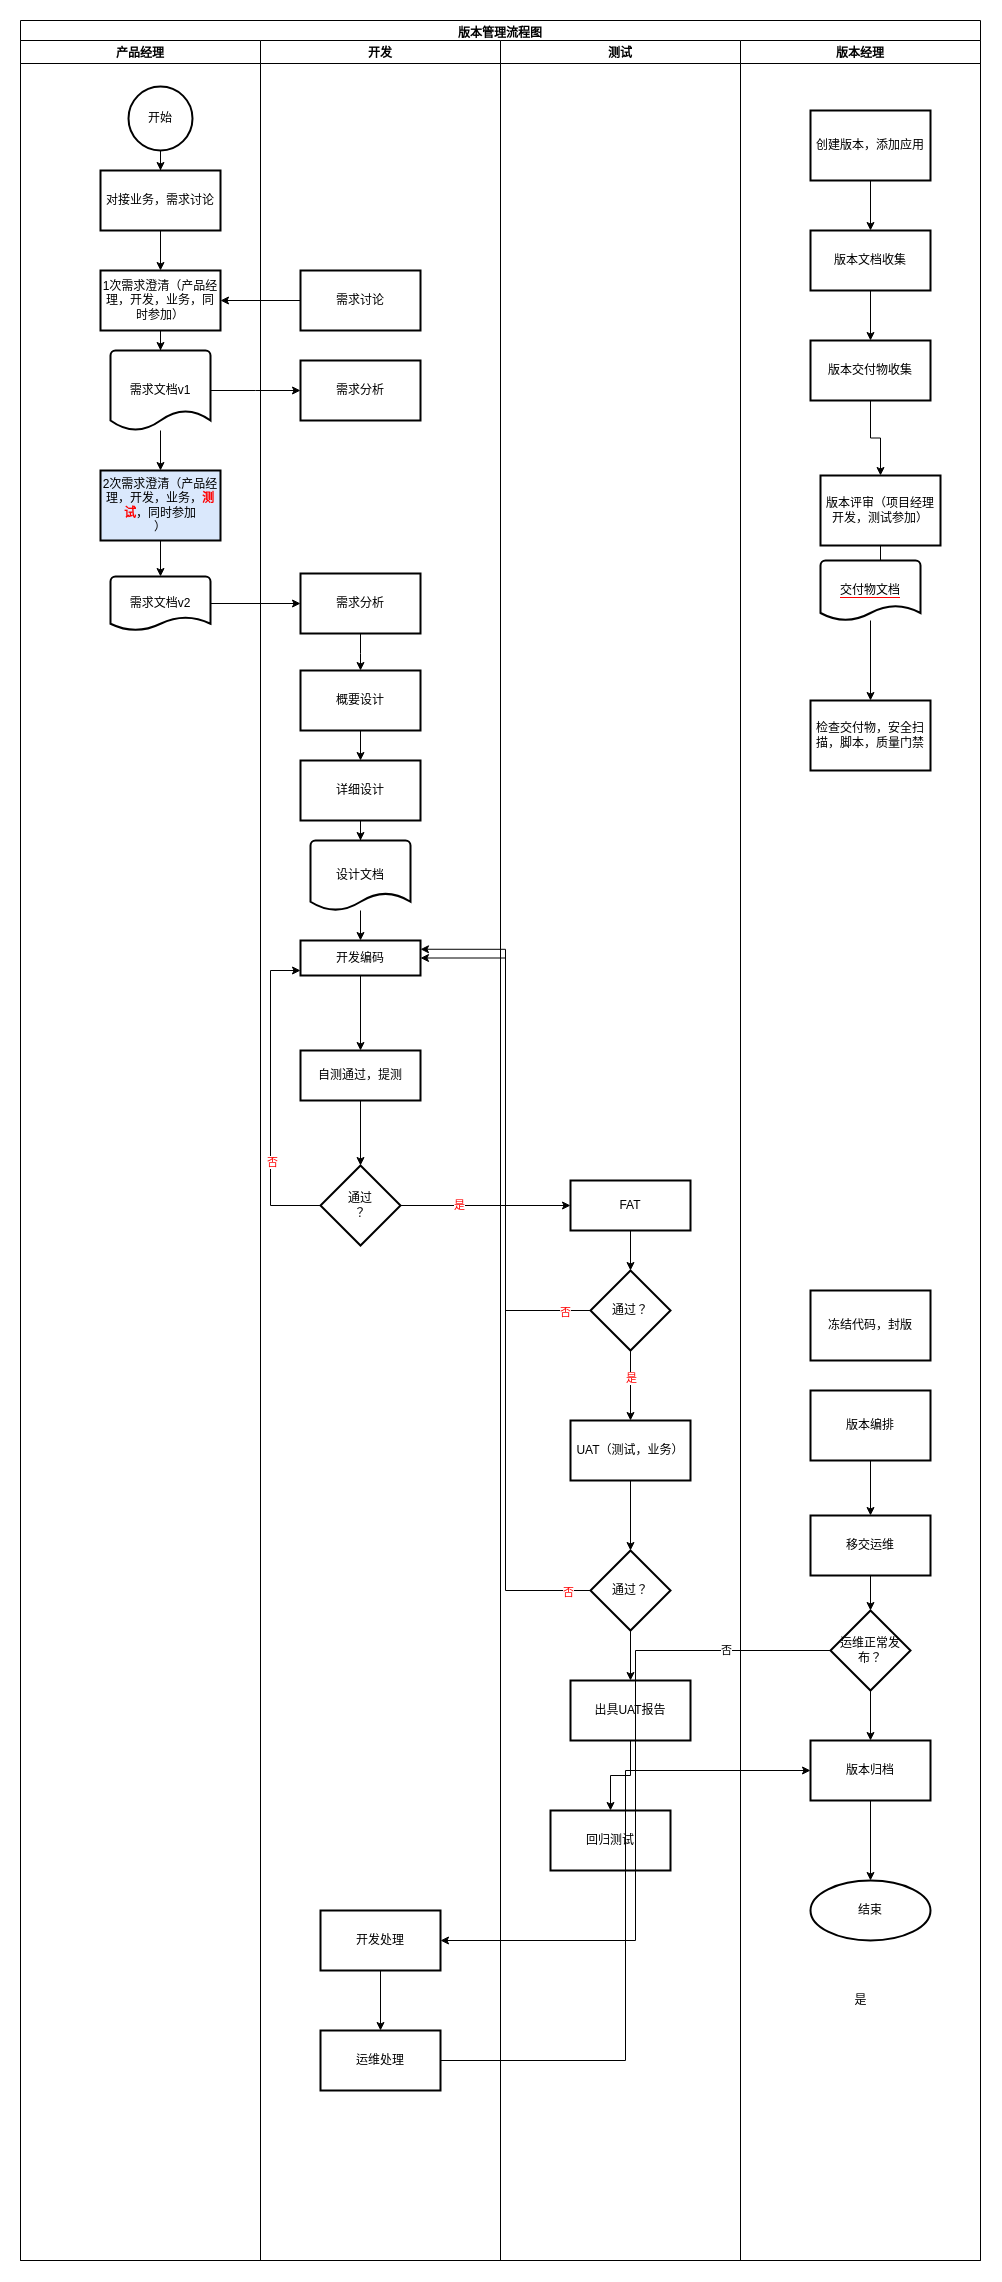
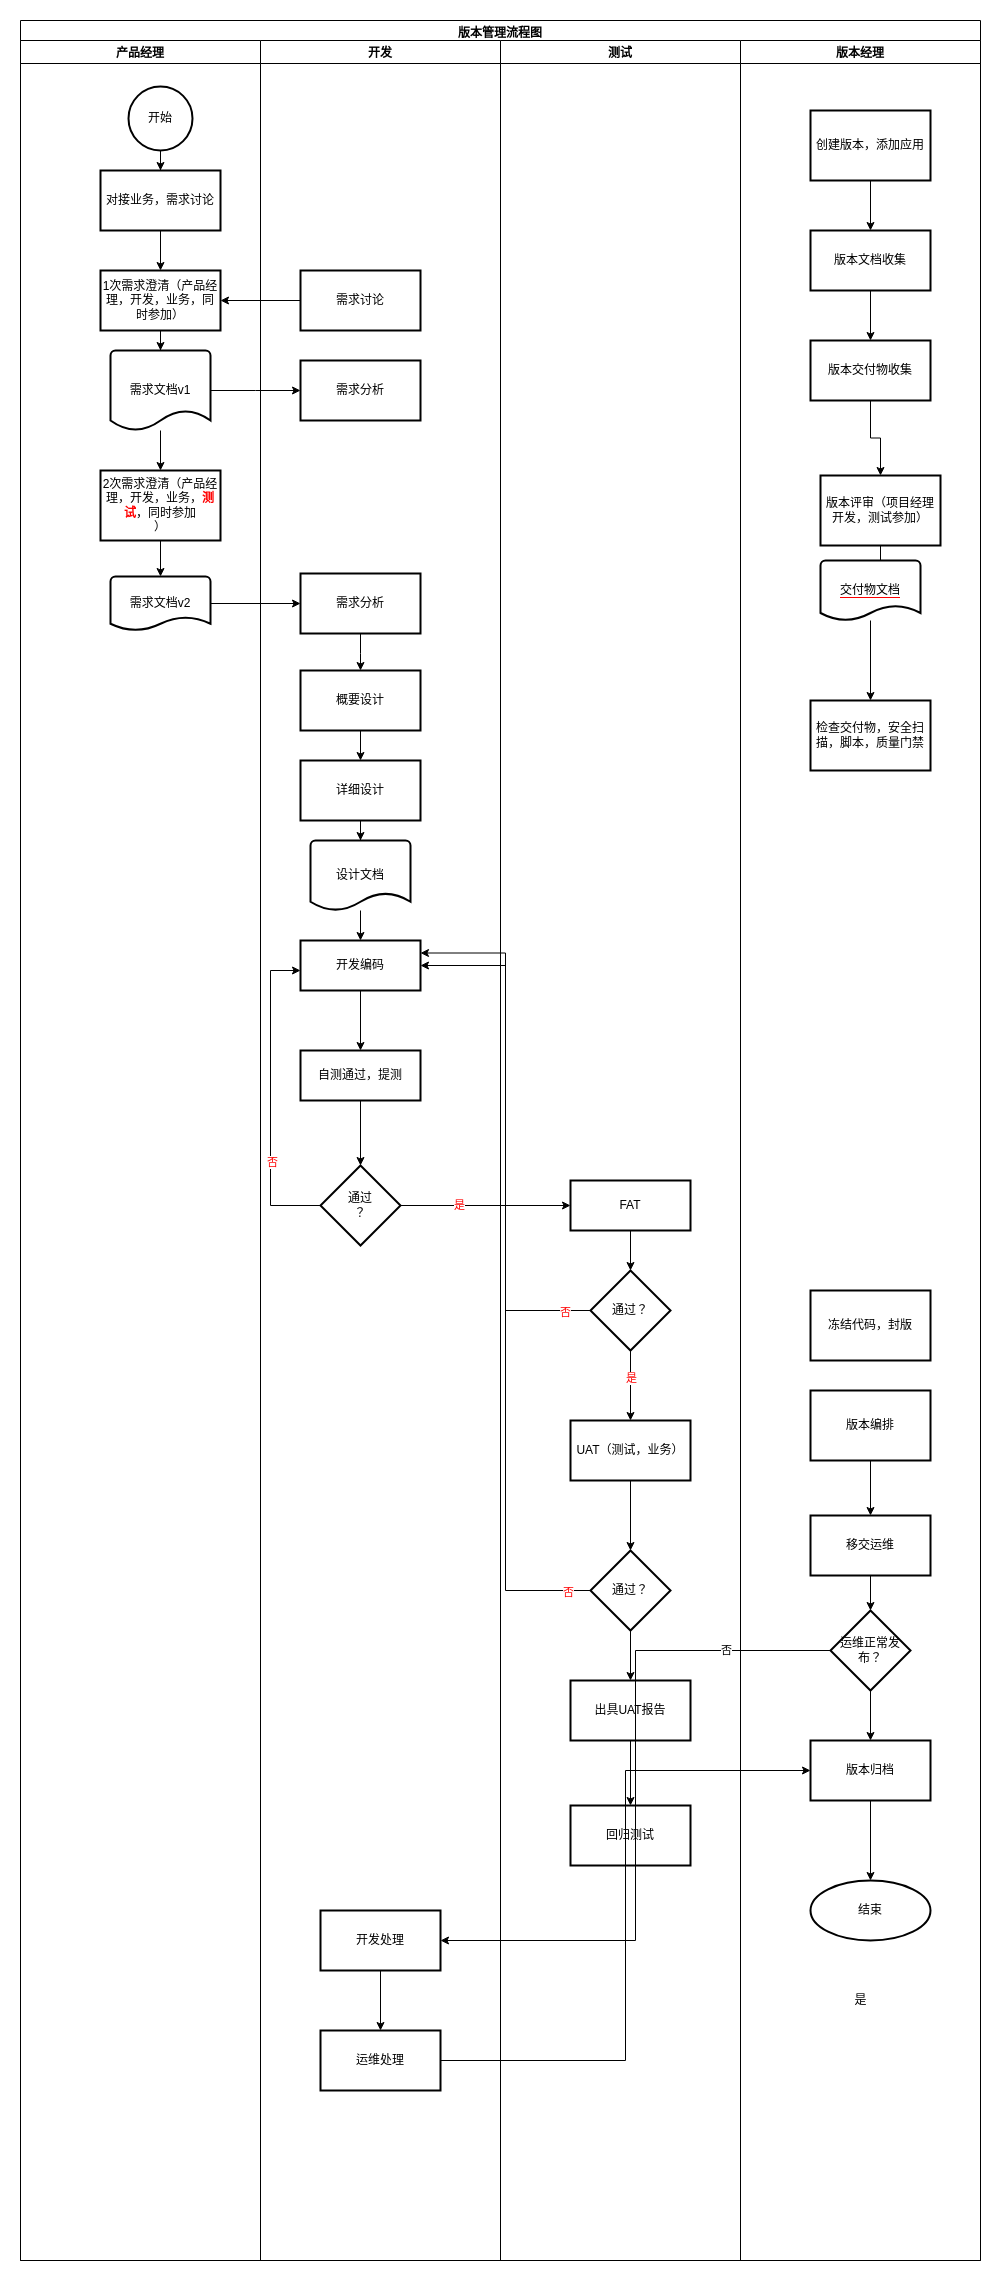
(161, 506) -> (161, 506)
(361, 958) -> (361, 966)
(611, 1841) -> (631, 1836)
